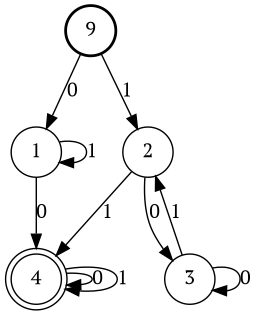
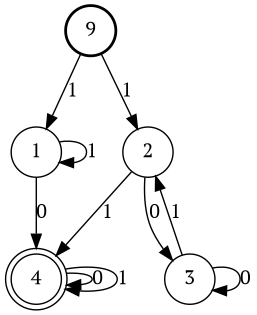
(73, 91) -> (73, 91)
